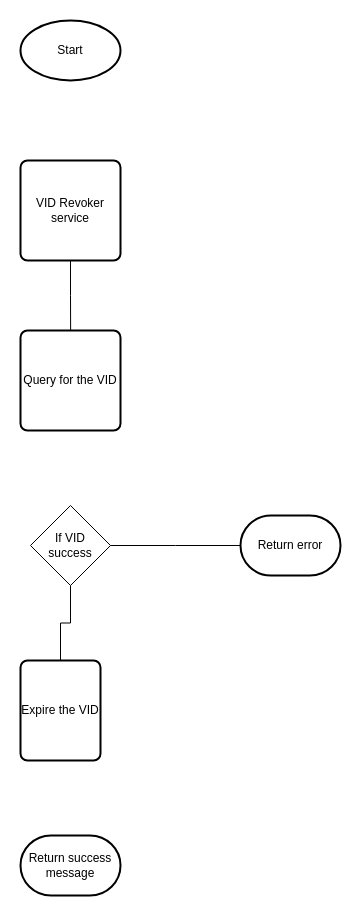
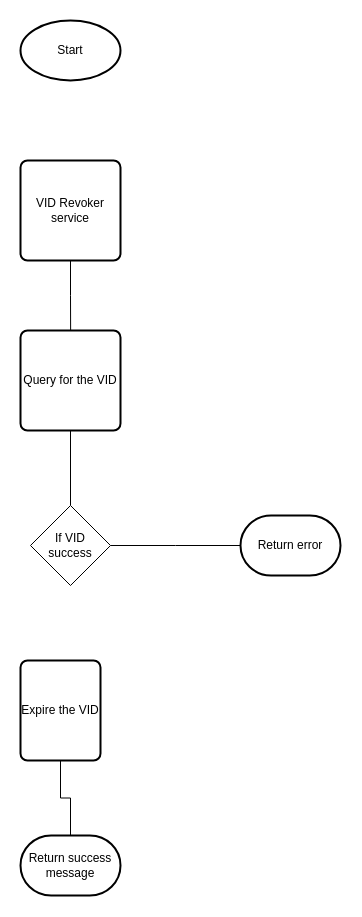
none -> (71, 468)
(66, 623) -> none
none -> (65, 798)
